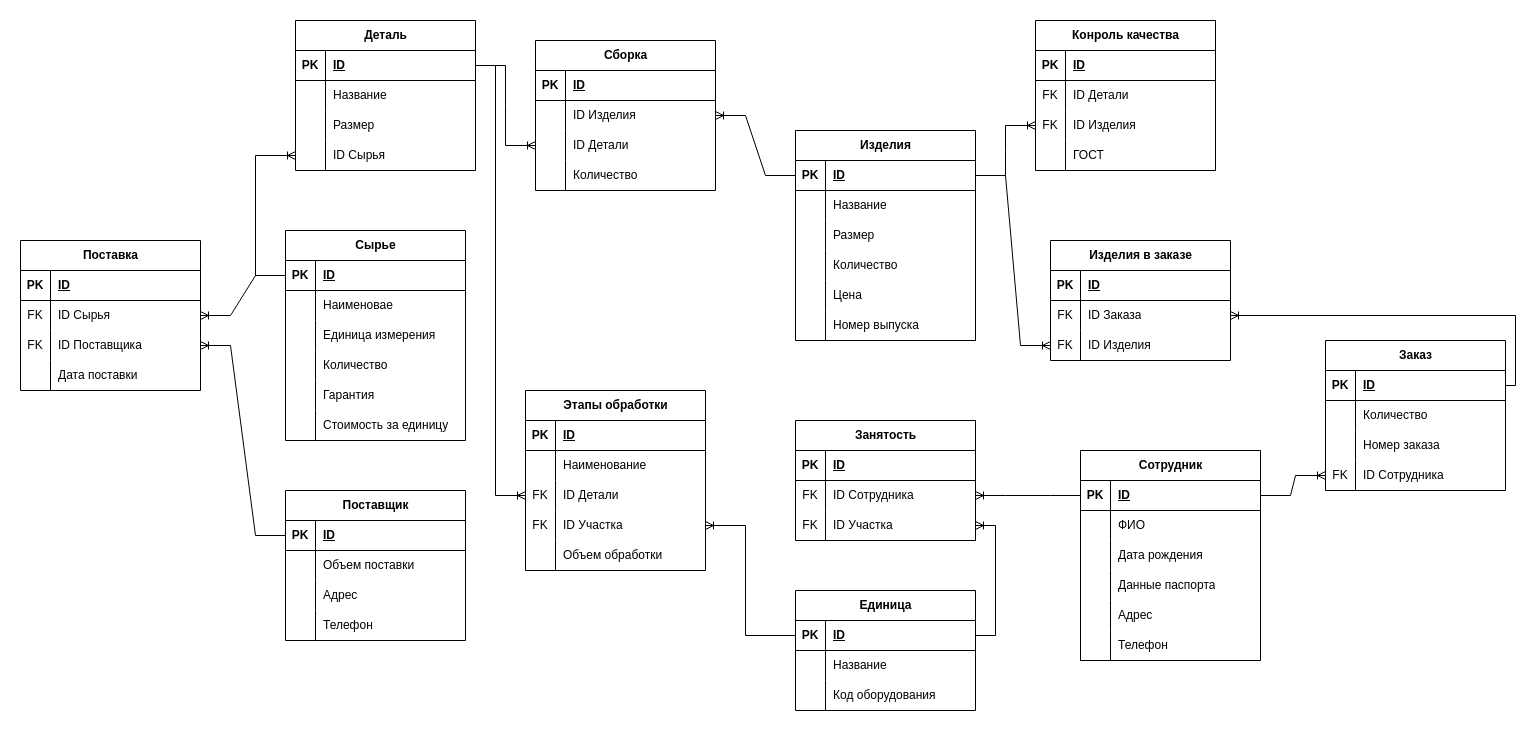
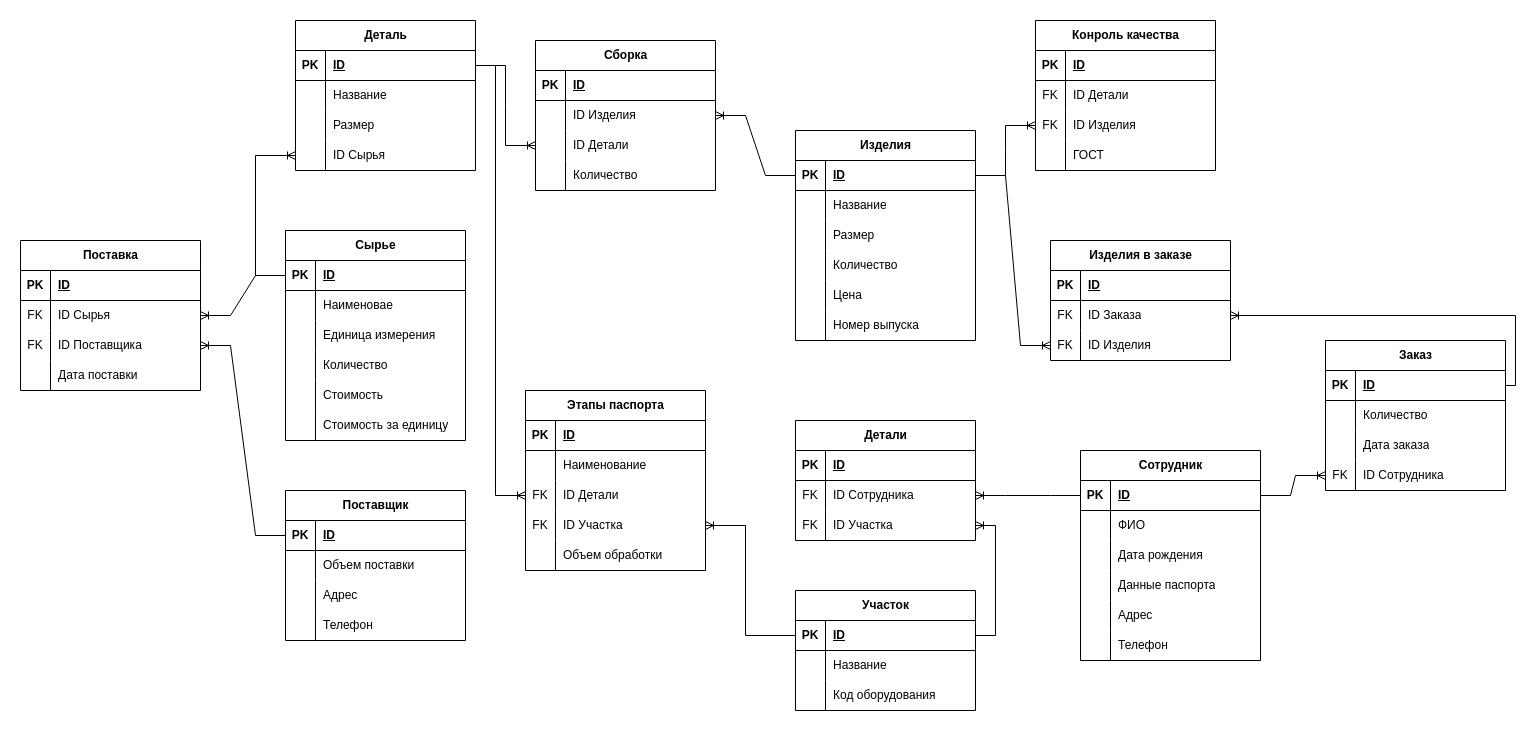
(350, 396) -> (354, 396)
(616, 406) -> (616, 406)
(886, 436) -> (886, 436)
(1402, 446) -> (1399, 446)
(886, 606) -> (886, 606)
